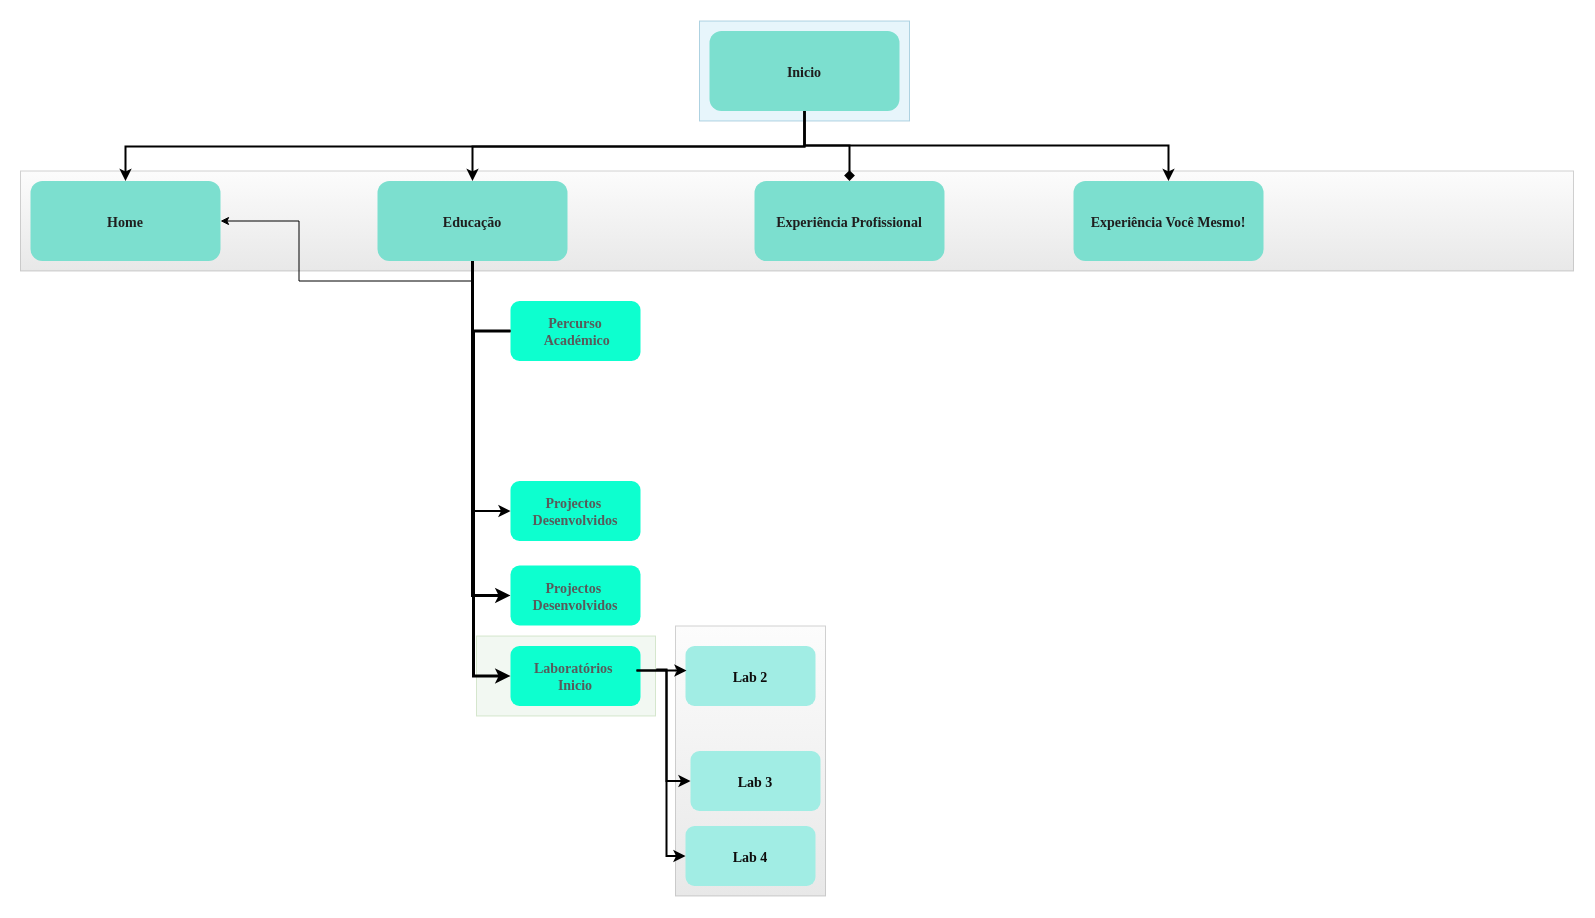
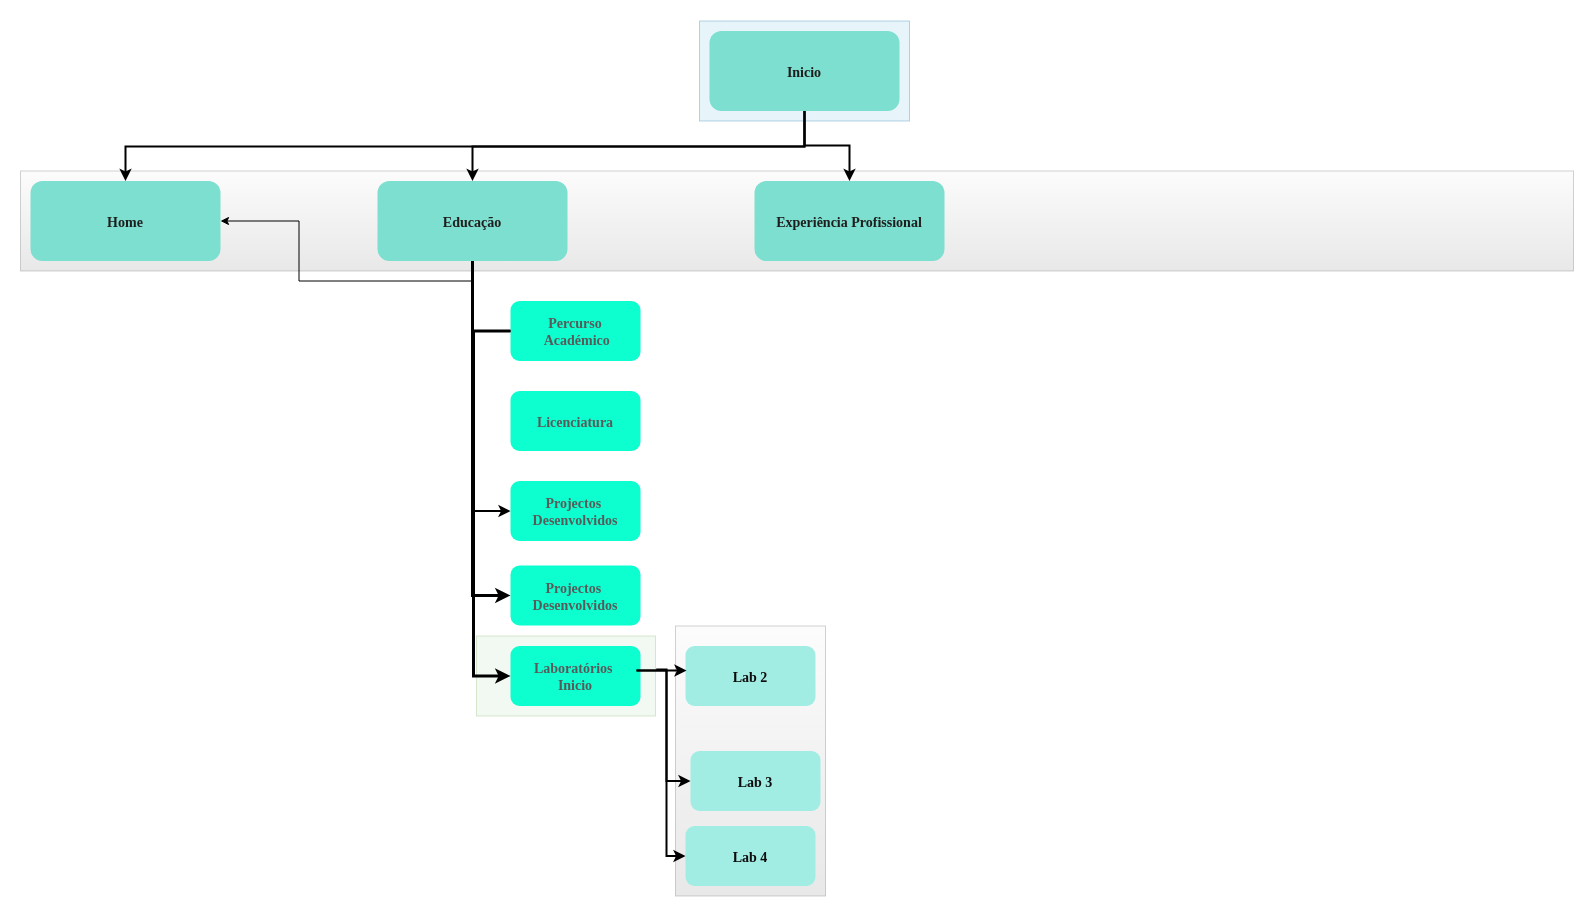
(1024, 146) -> none
(850, 170) -> (850, 170)
(1169, 221) -> none
none -> (576, 421)
